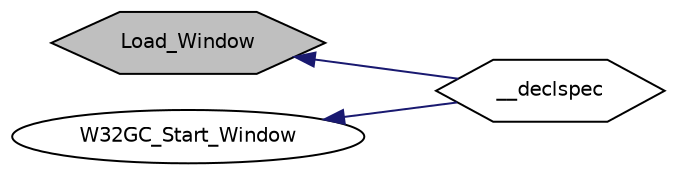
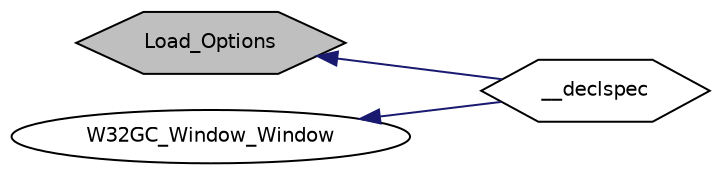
(188, 43) -> (211, 43)
(188, 137) -> (211, 137)
